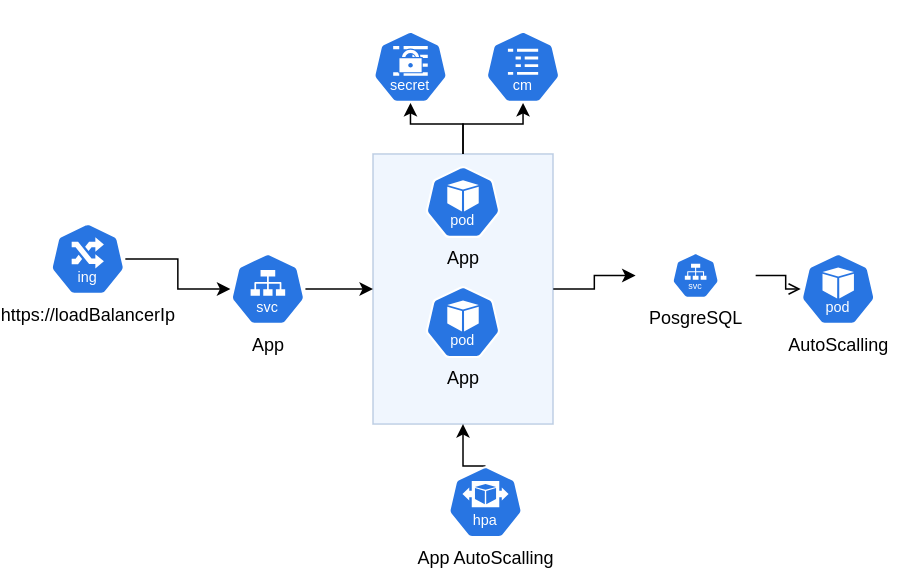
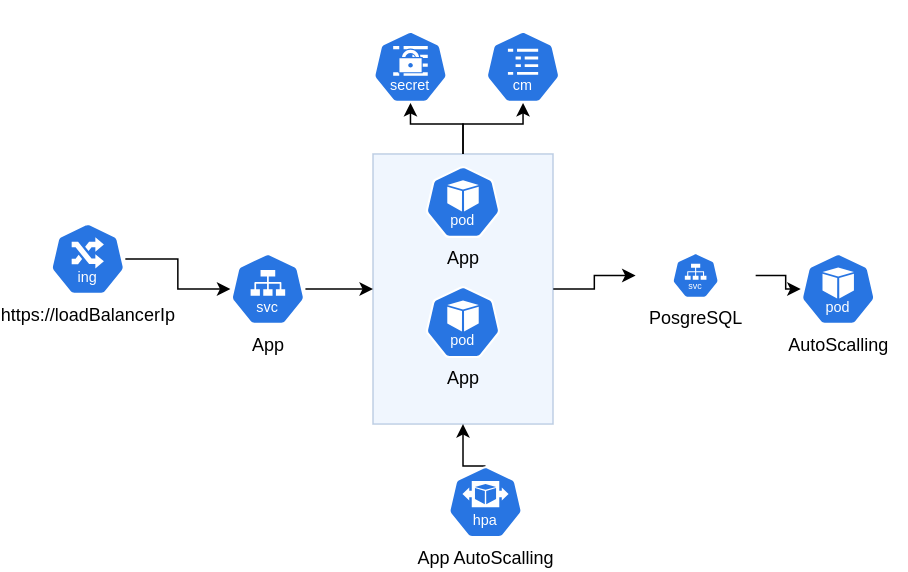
(787, 289) -> (785, 284)
